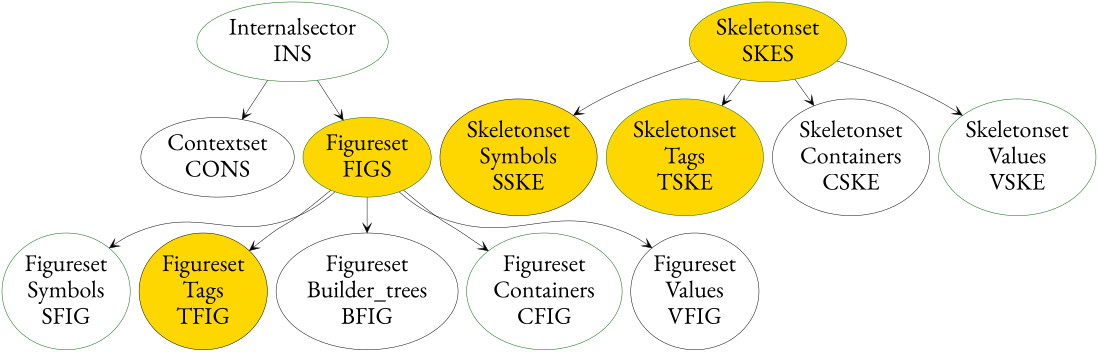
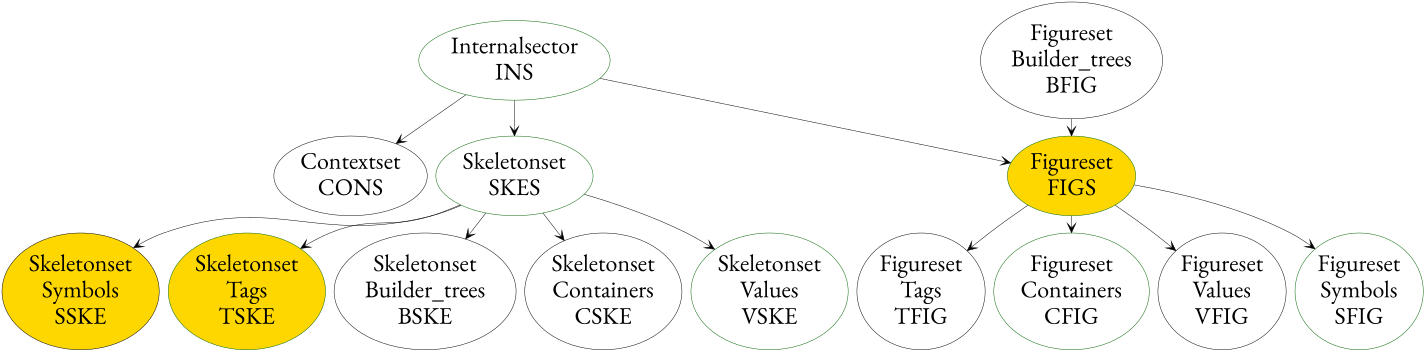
(768, 42) -> (514, 176)
none -> (514, 113)
(367, 210) -> (1072, 123)
(203, 291) -> (921, 291)
none -> (425, 291)
